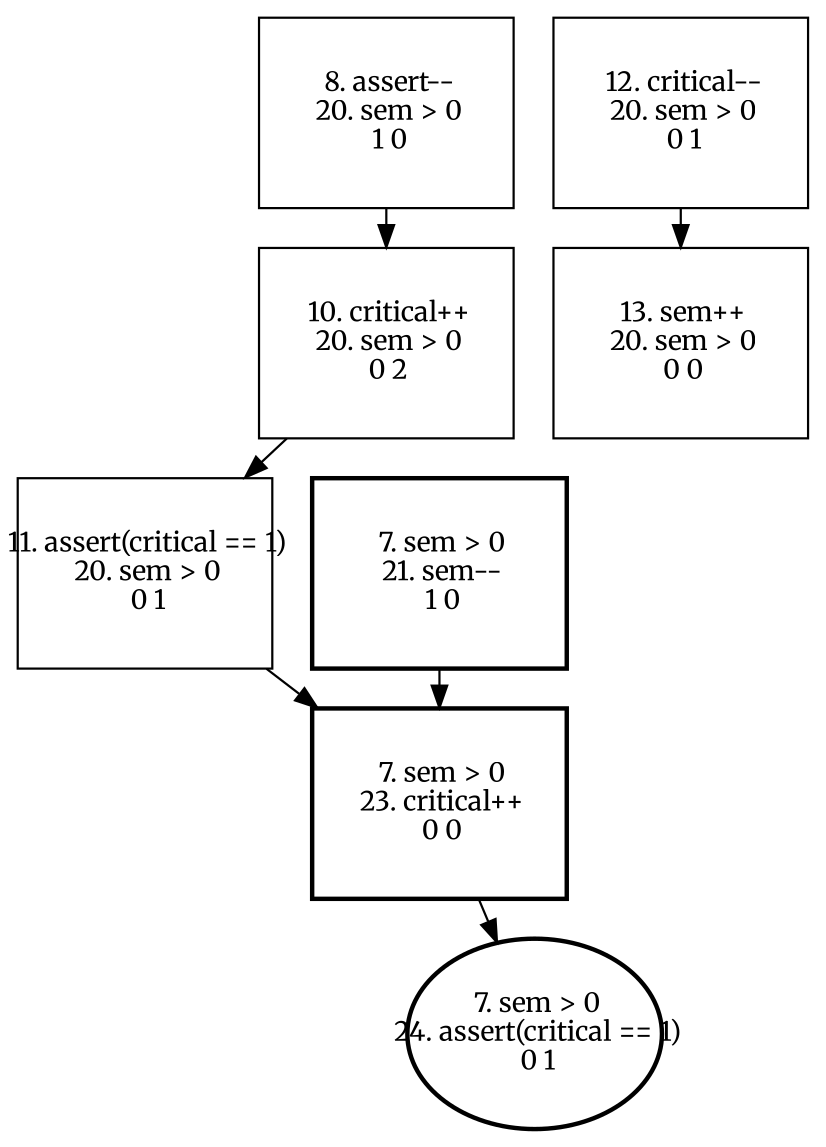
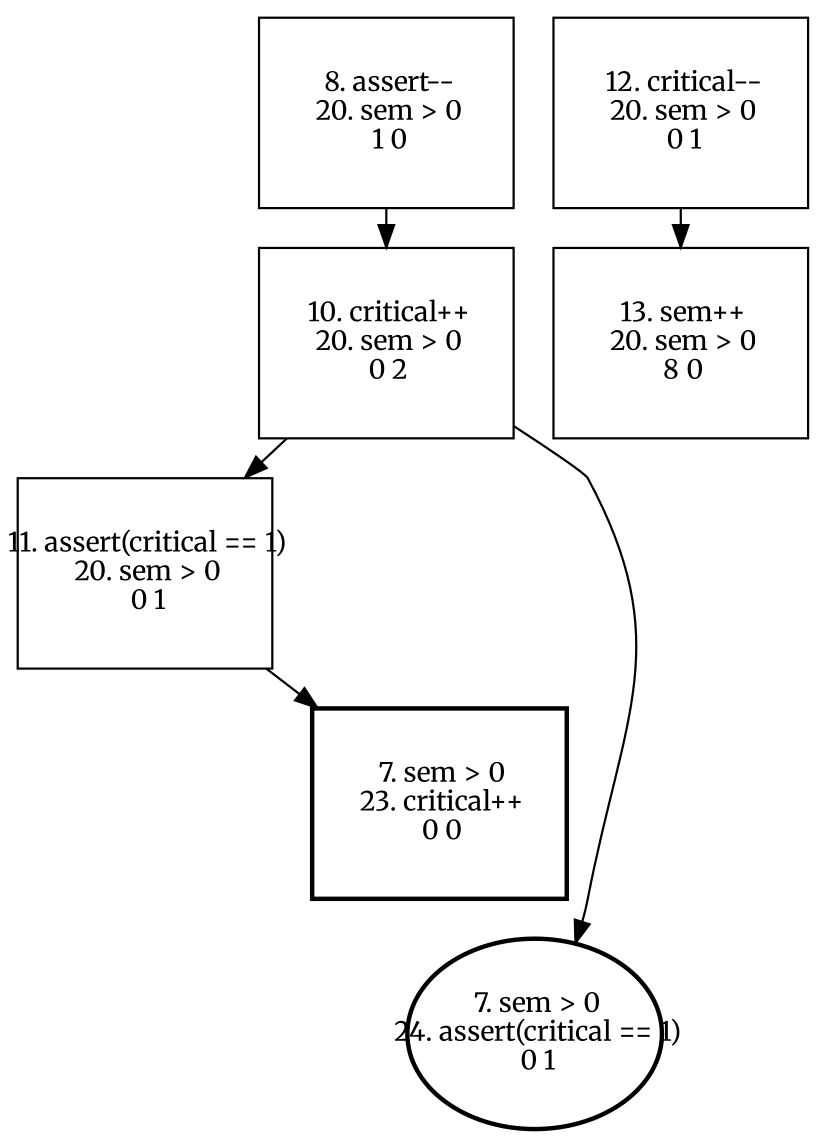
(681, 343) -> (681, 343)
(439, 573) -> none
(483, 910) -> (635, 653)
